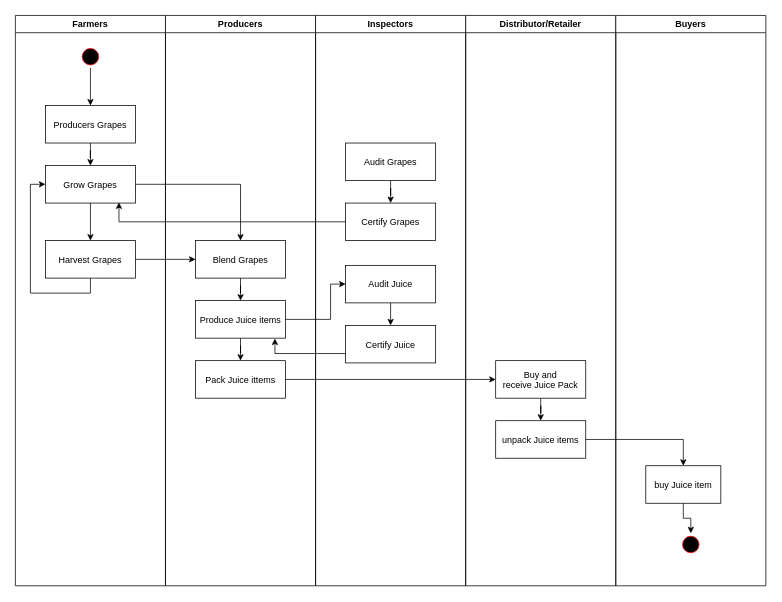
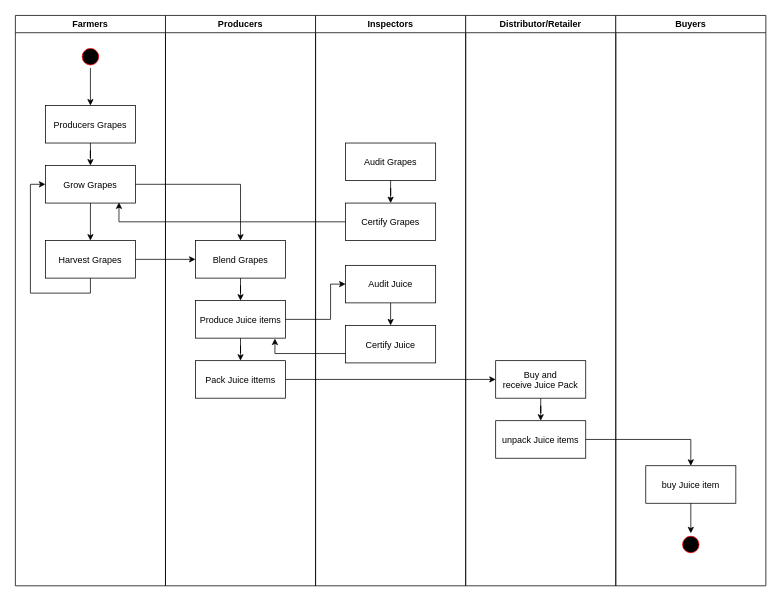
(683, 484) -> (690, 484)
